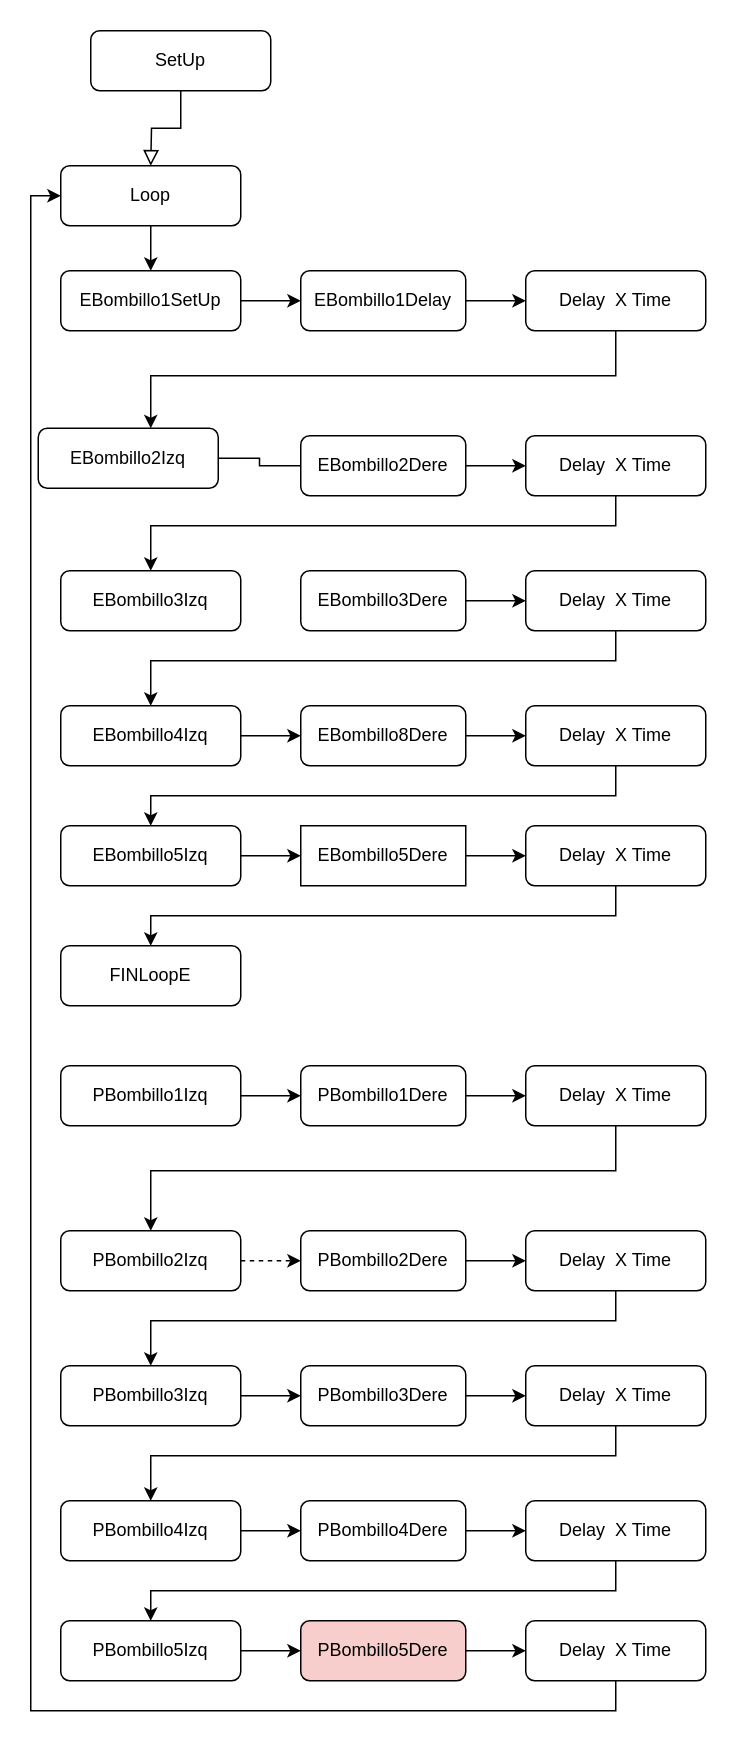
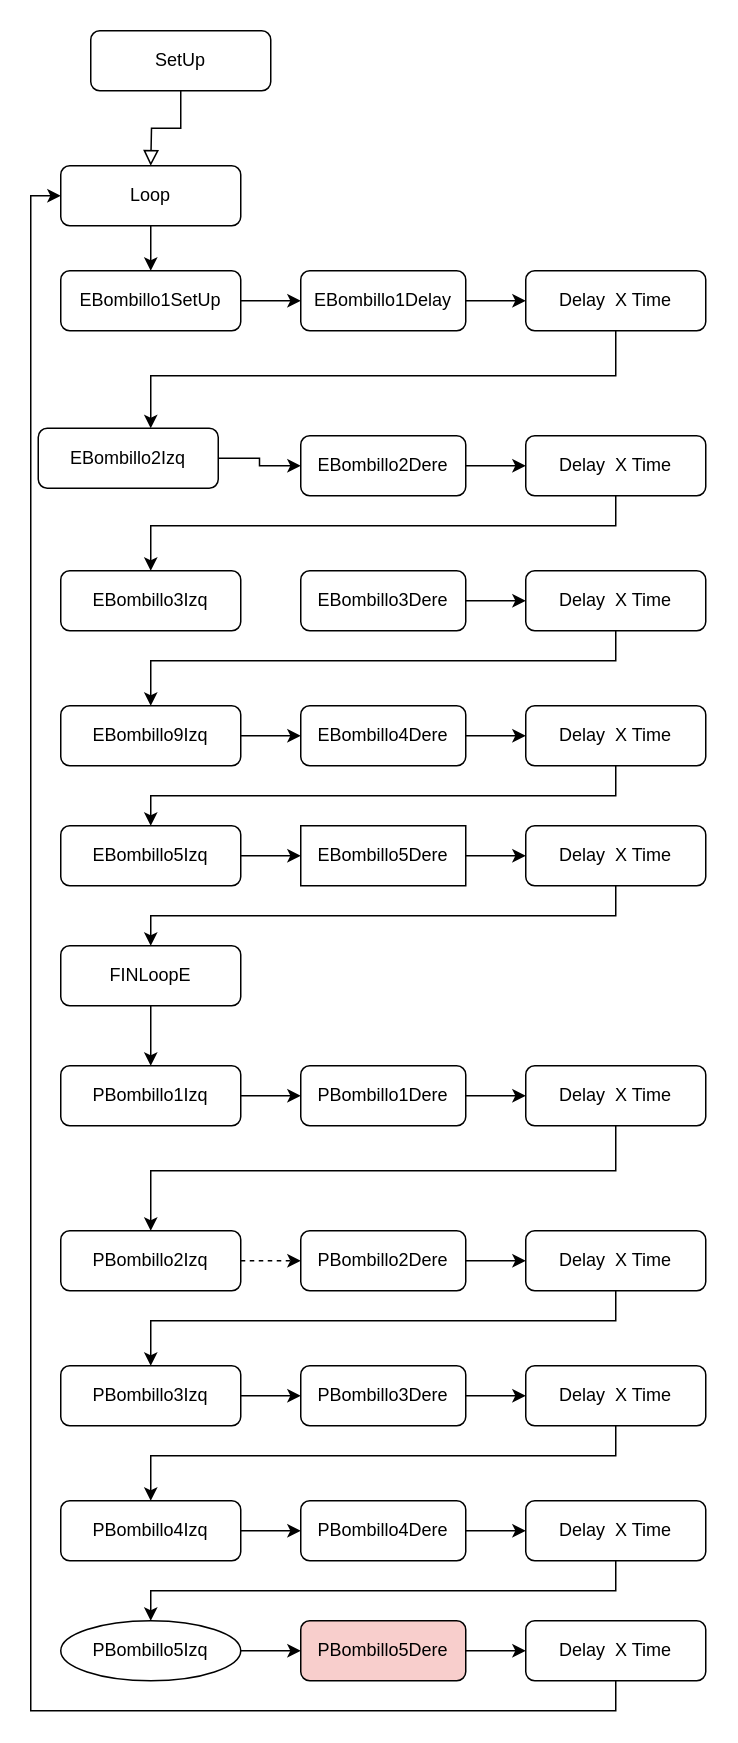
(293, 466) -> (289, 466)
(151, 736) -> (151, 736)
(383, 736) -> (383, 736)
none -> (151, 1031)
(151, 1651) -> (151, 1651)
